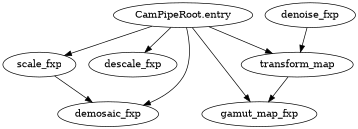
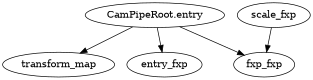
(310, 15) -> none
(111, 40) -> none
(133, 65) -> (164, 65)
(108, 114) -> (264, 65)
(259, 114) -> none
